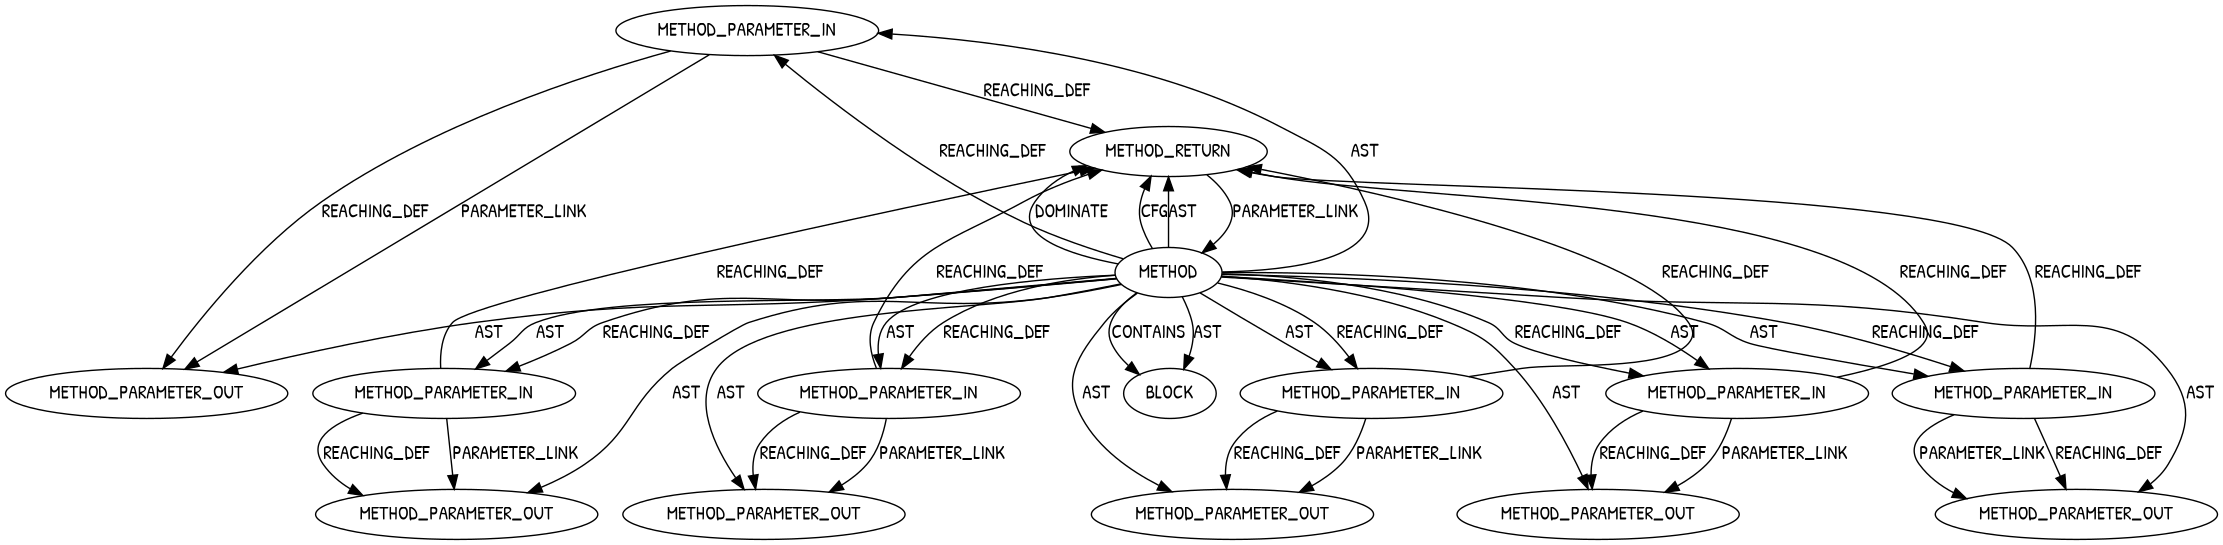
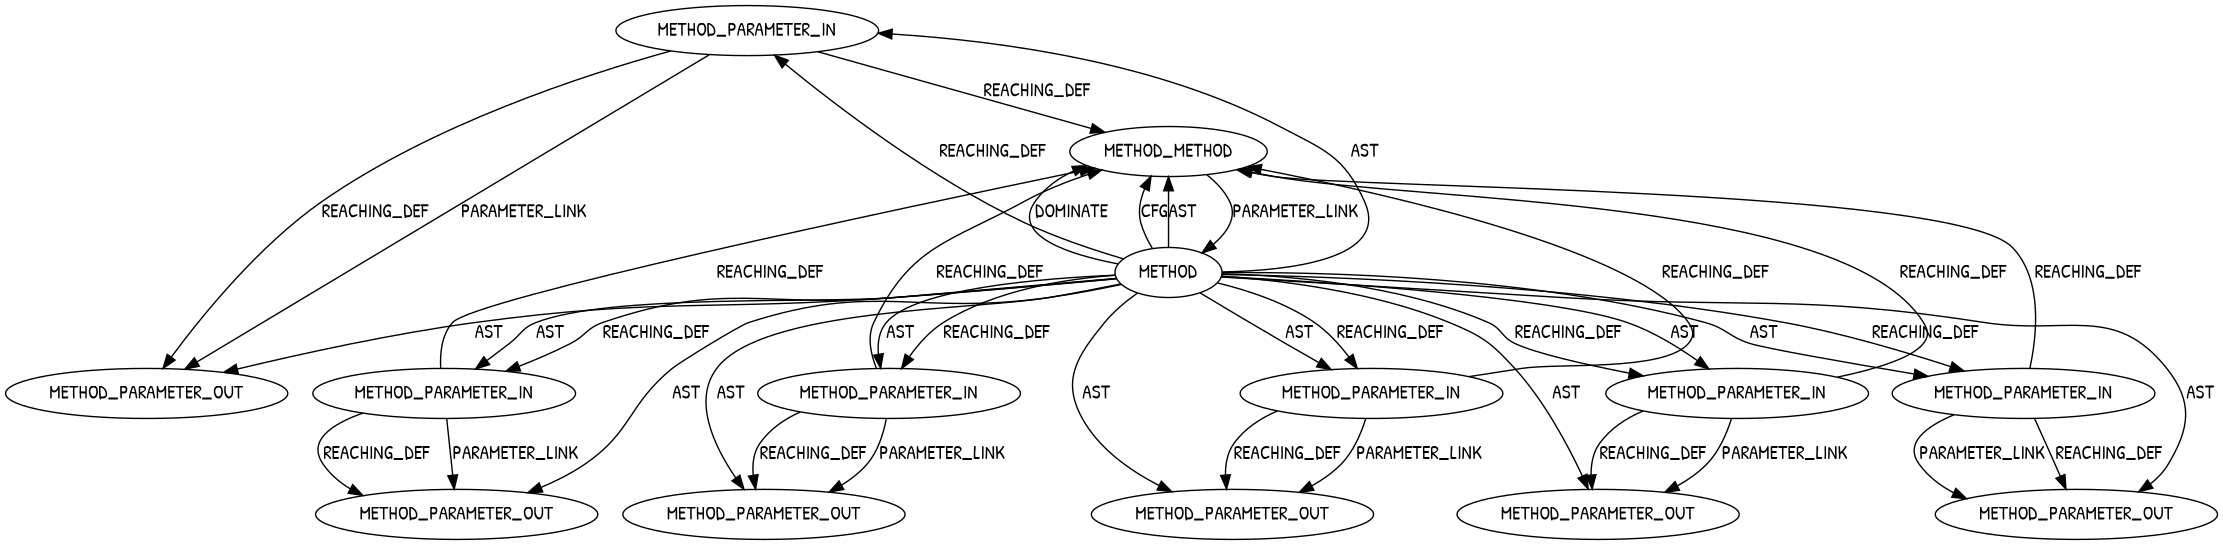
(1169, 152) -> (1169, 152)
(1170, 393) -> none
